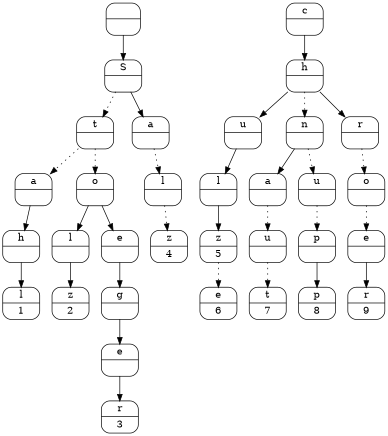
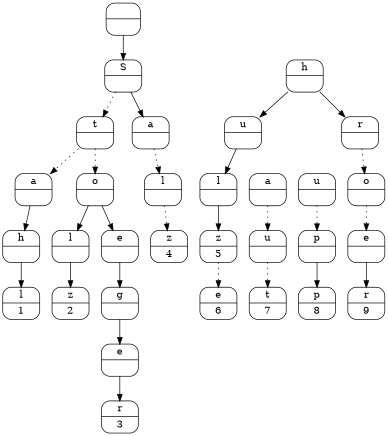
(305, 19) -> none
(305, 133) -> none
